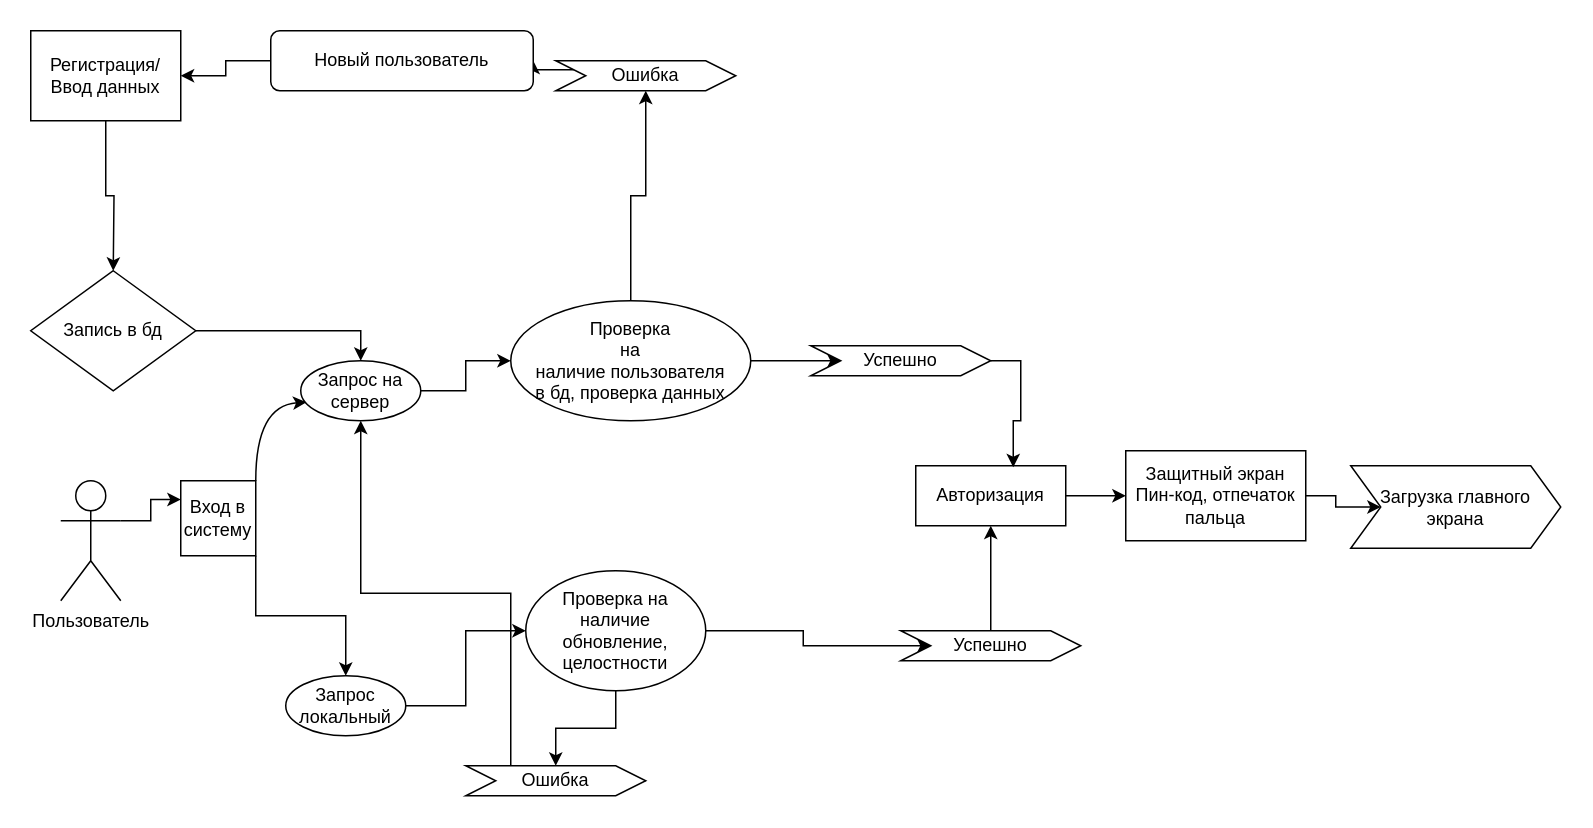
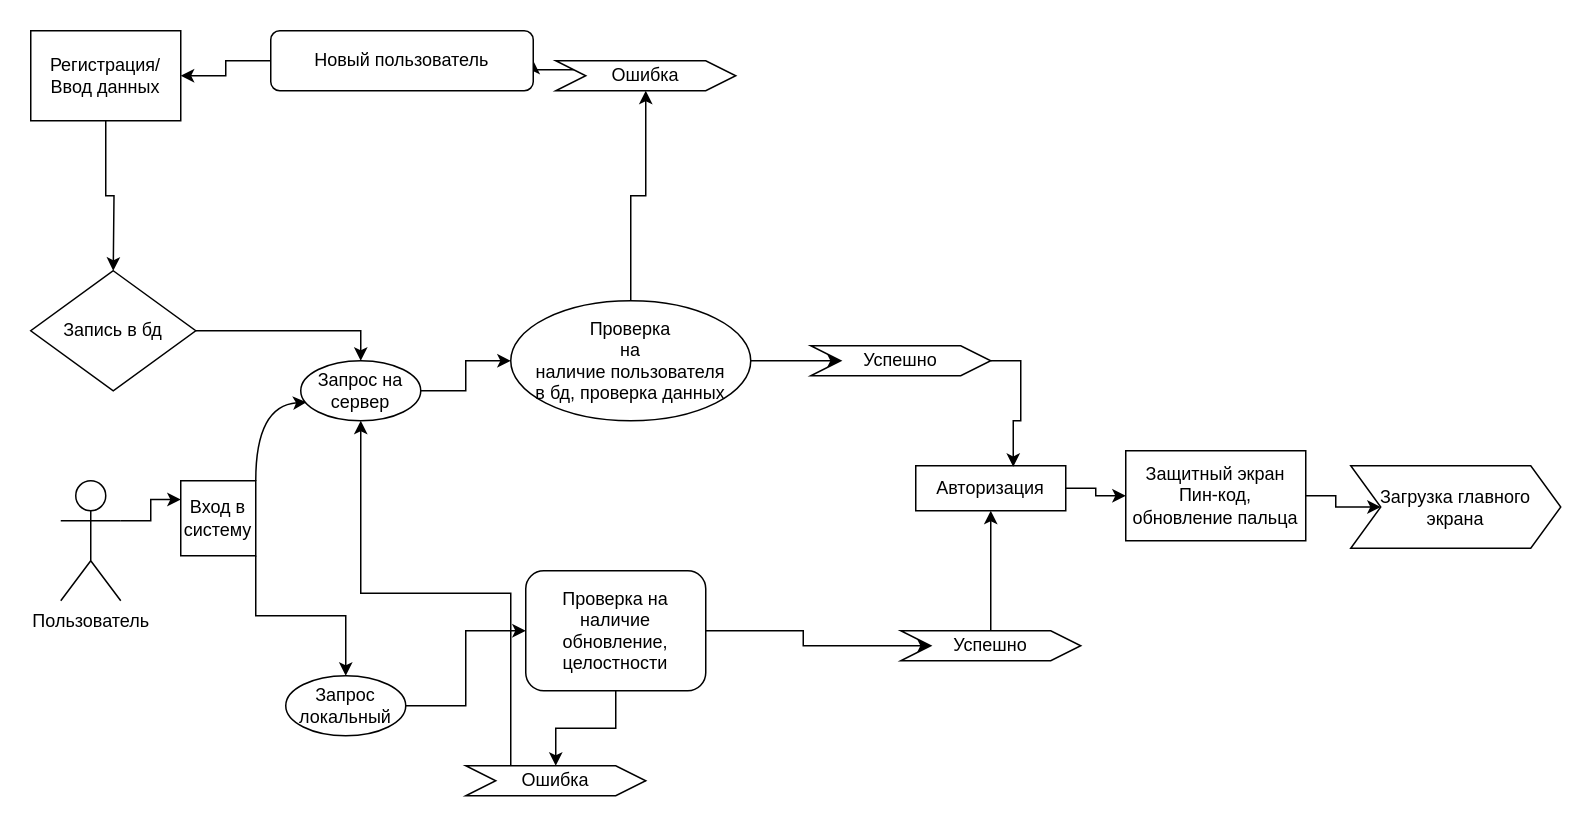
(991, 496) -> (991, 488)
(1216, 496) -> (1216, 496)
(616, 631) -> (616, 631)
